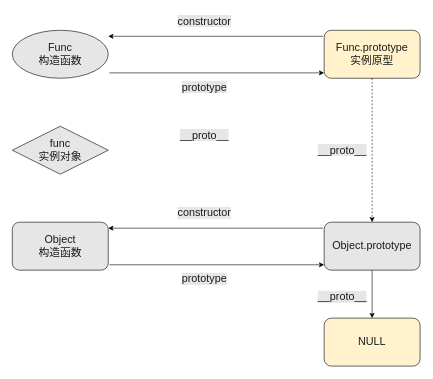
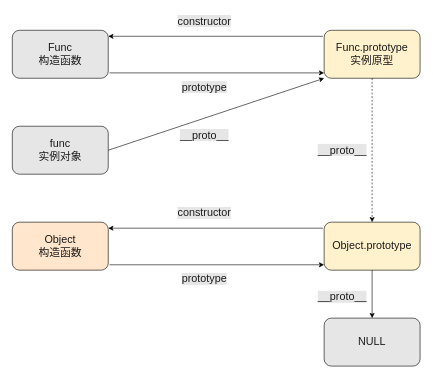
(60, 54) -> (60, 54)
none -> (214, 115)
(60, 150) -> (60, 150)
(60, 246) -> (60, 246)
(372, 246) -> (372, 246)
(372, 342) -> (372, 342)
